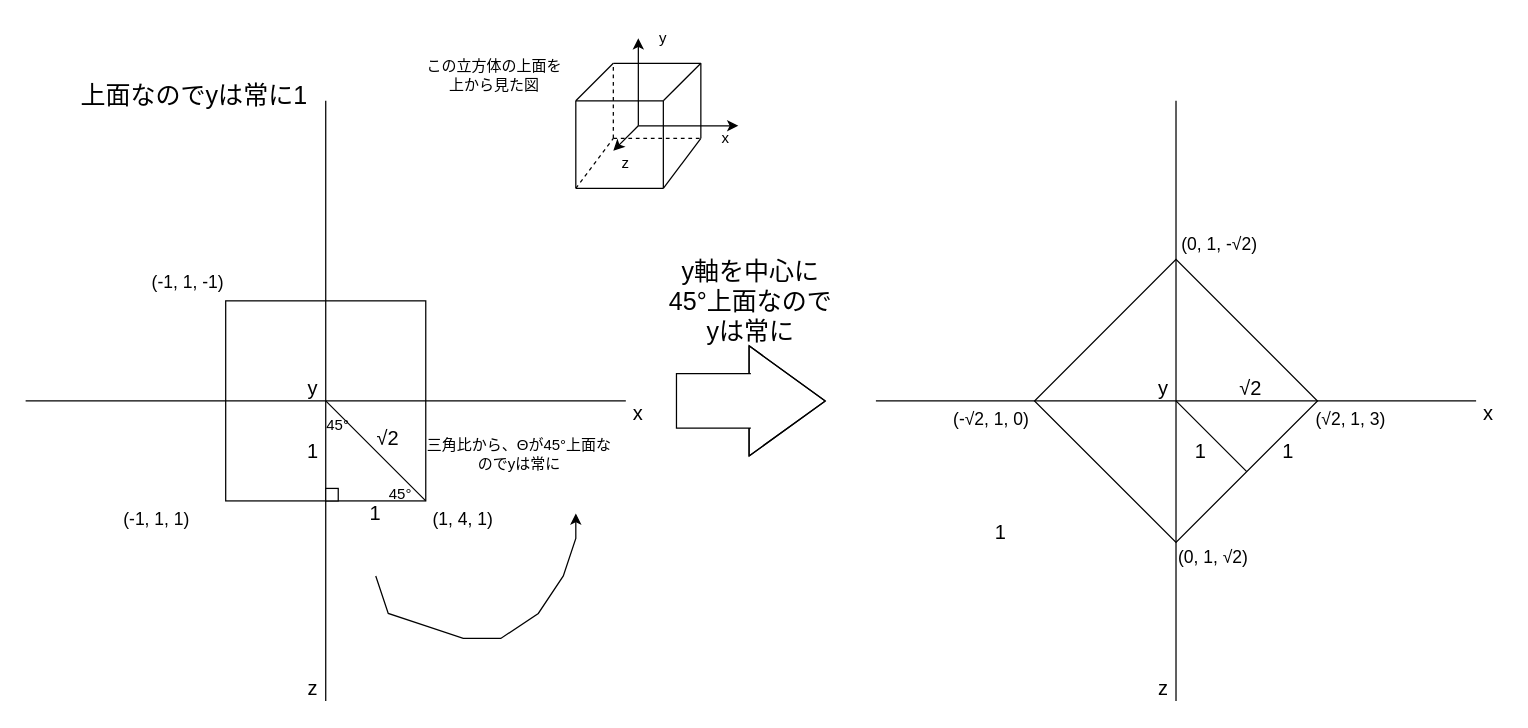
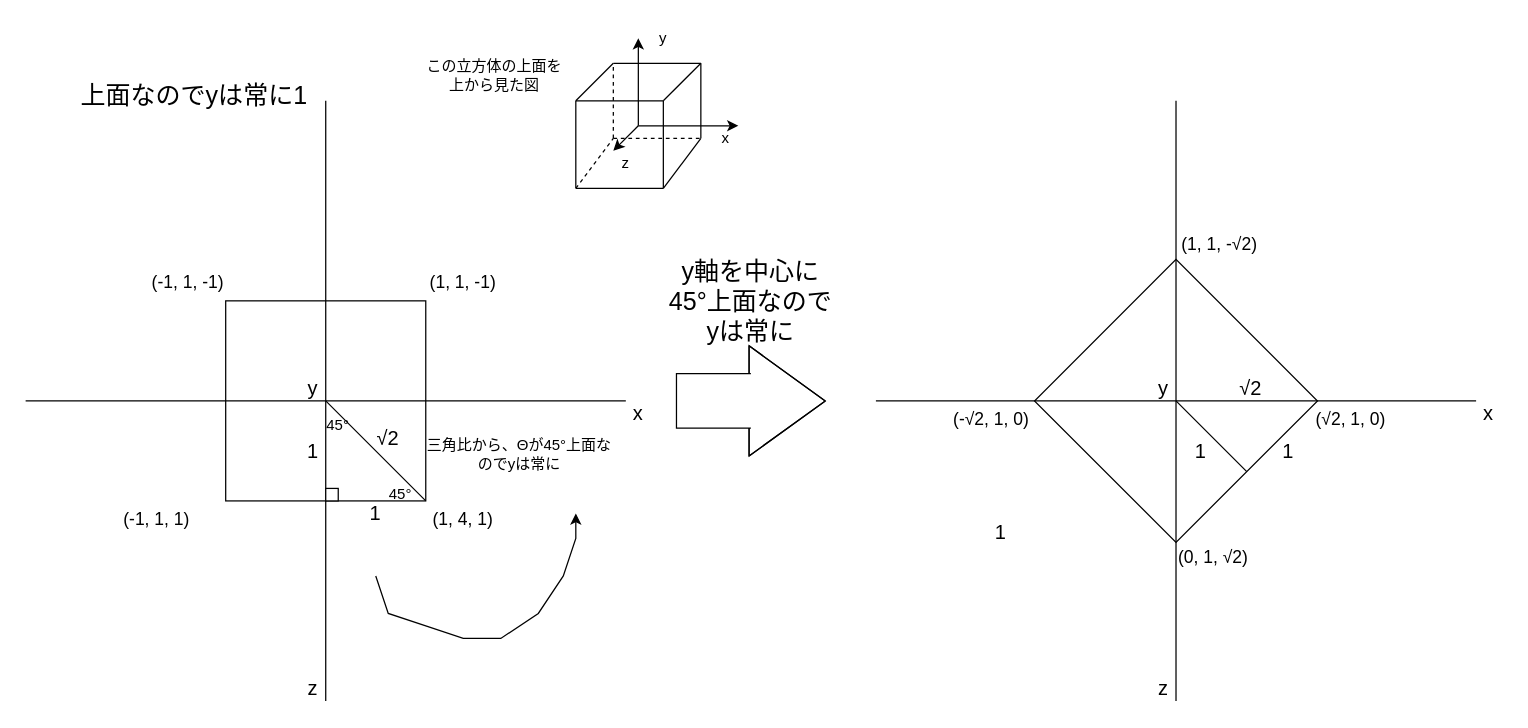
(1219, 244) -> (1219, 244)
none -> (463, 282)
(1351, 419) -> (1351, 419)
